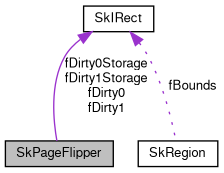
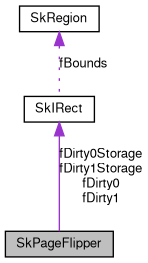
(162, 90) -> (59, 71)
